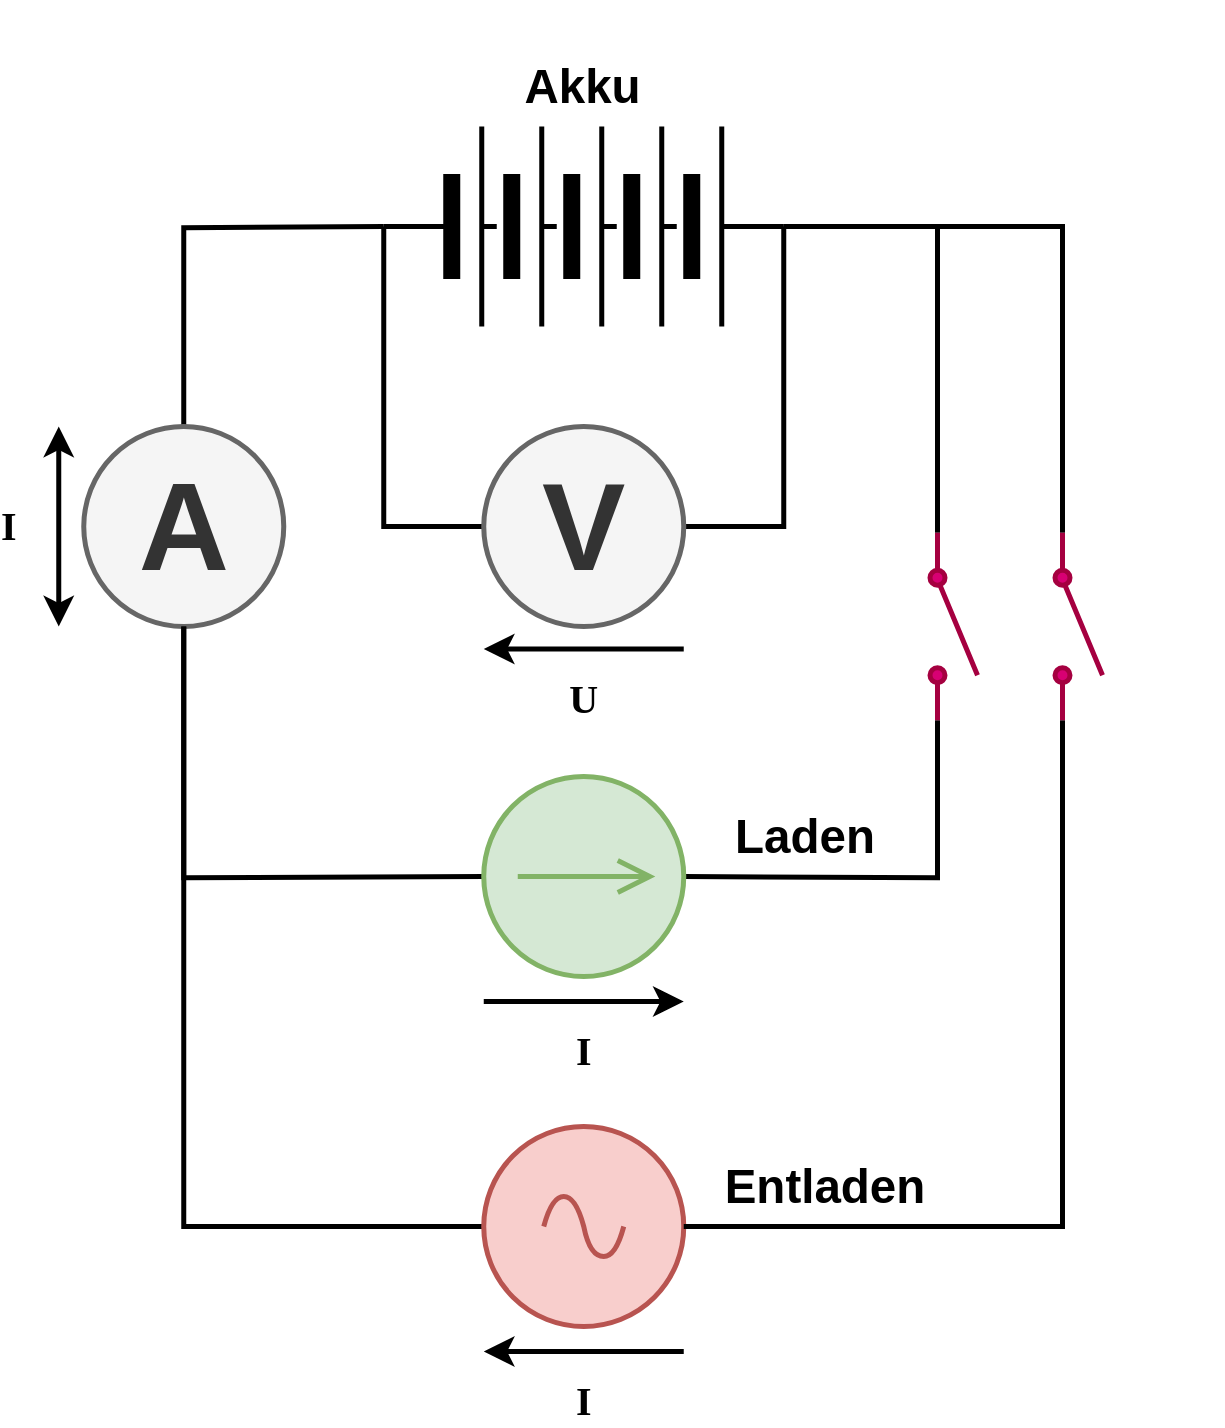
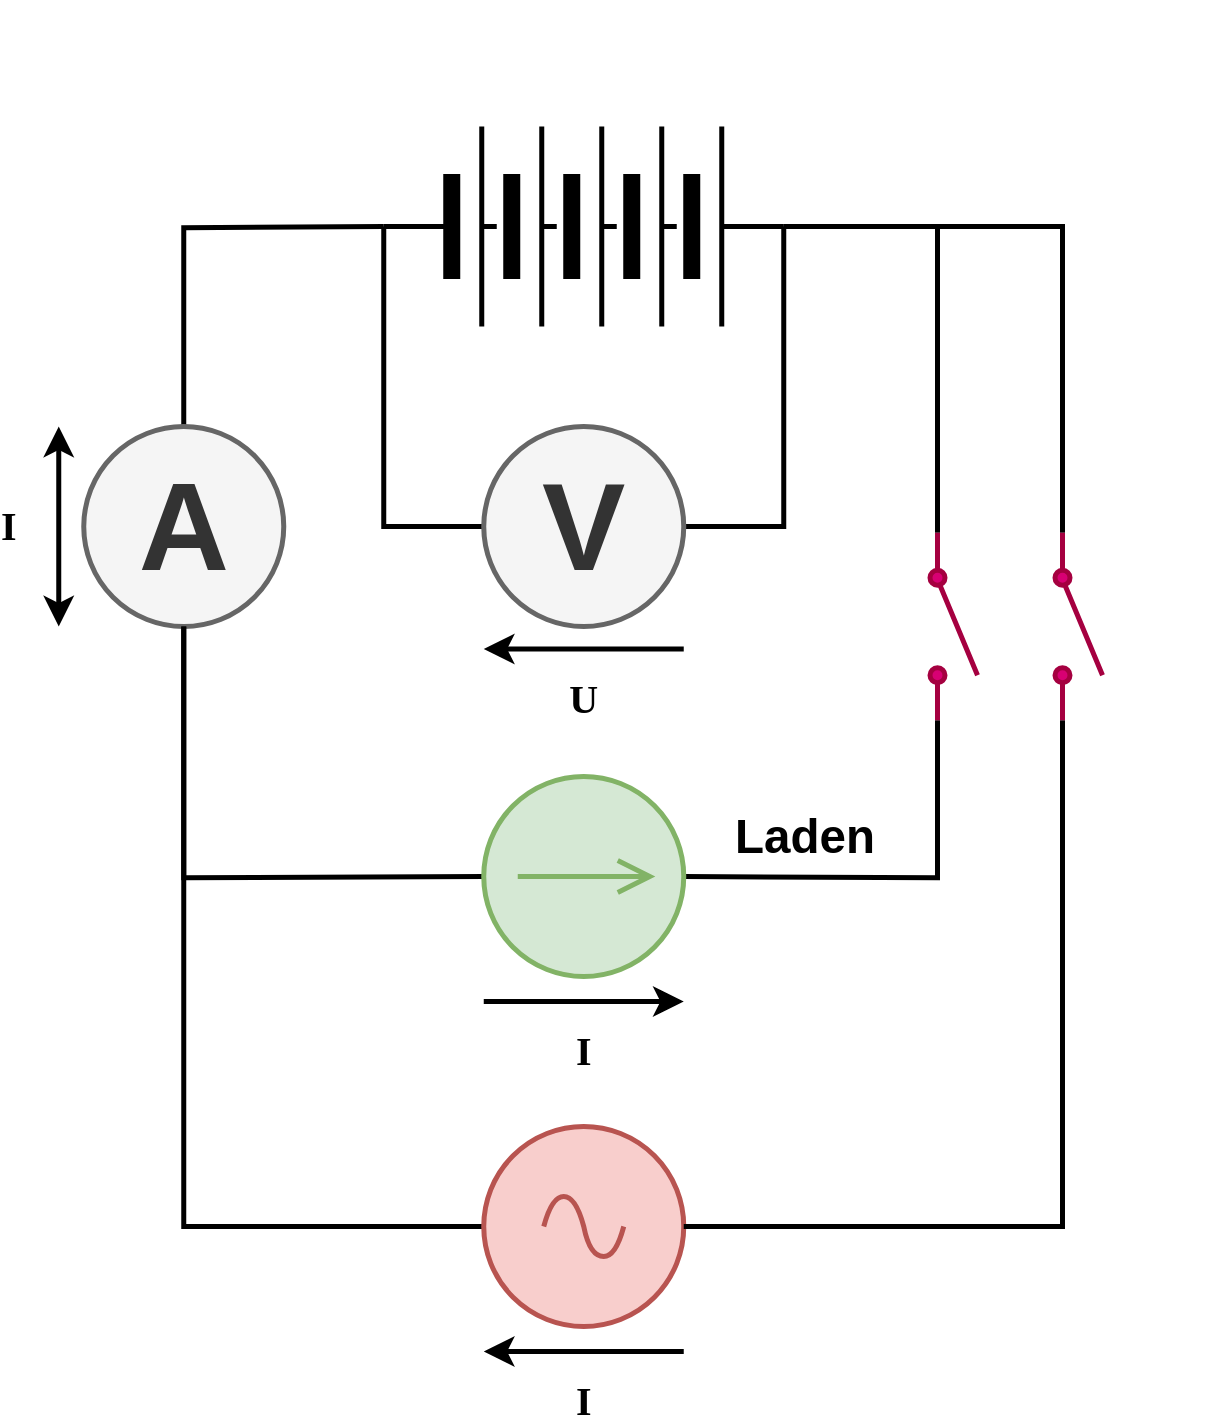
(584, 89) -> none
(826, 1189) -> none
